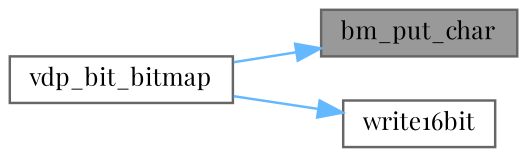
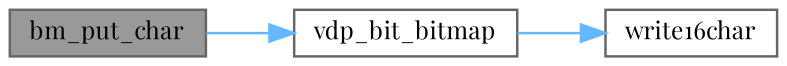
(265, 57) -> (238, 33)
(419, 124) -> (691, 33)
